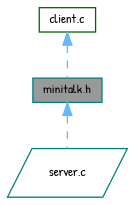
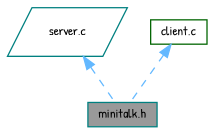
(67, 132) -> (103, 85)
